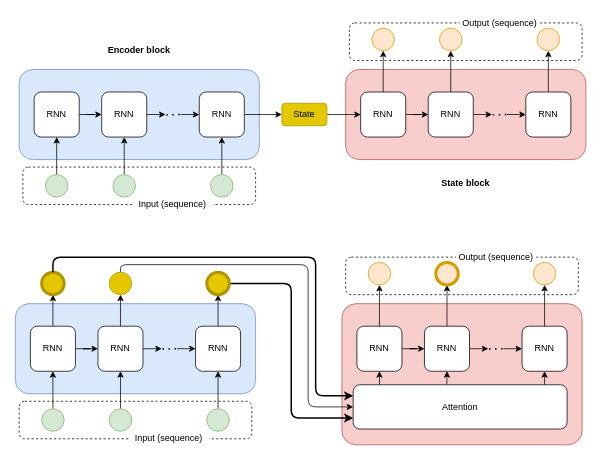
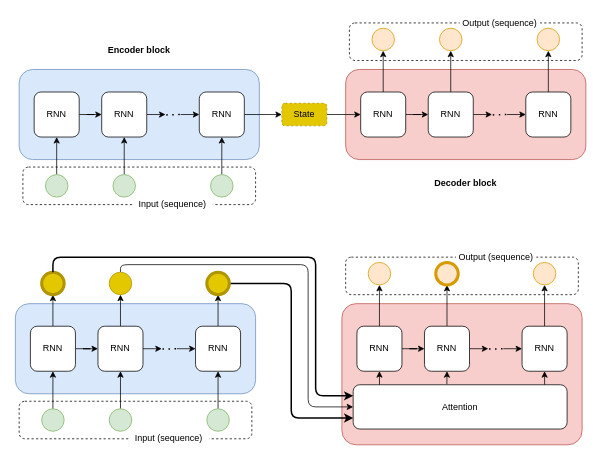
(304, 114) -> (304, 114)
(465, 183) -> (465, 183)
